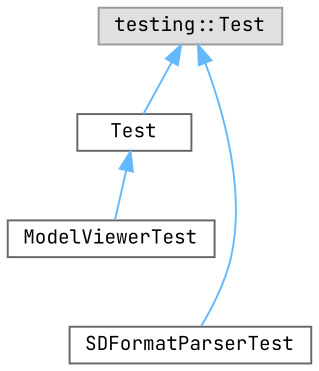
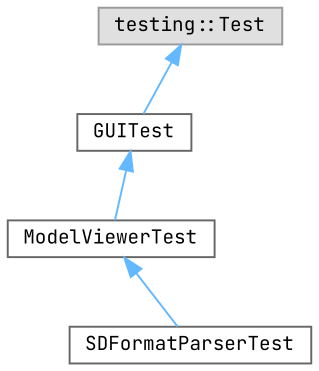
(134, 132) -> (134, 132)
(235, 196) -> (157, 300)
